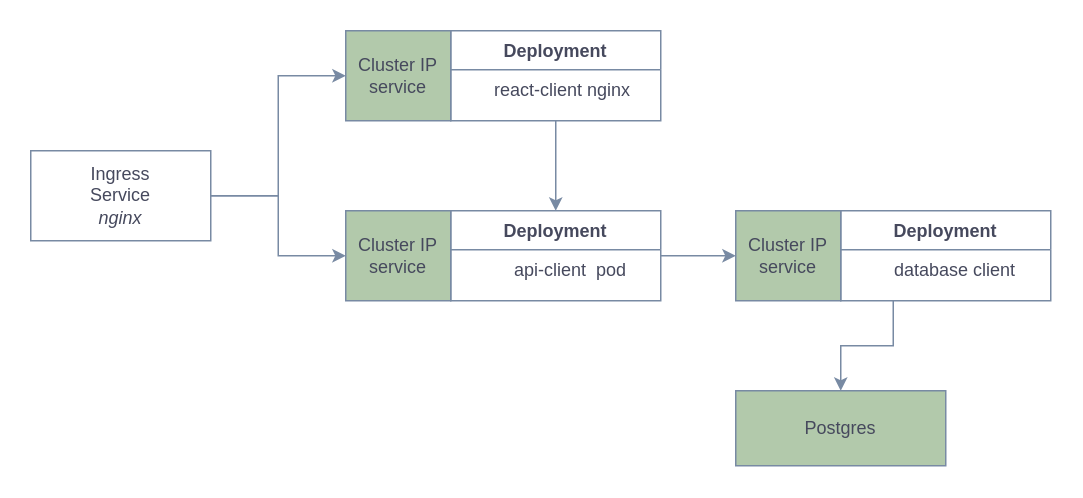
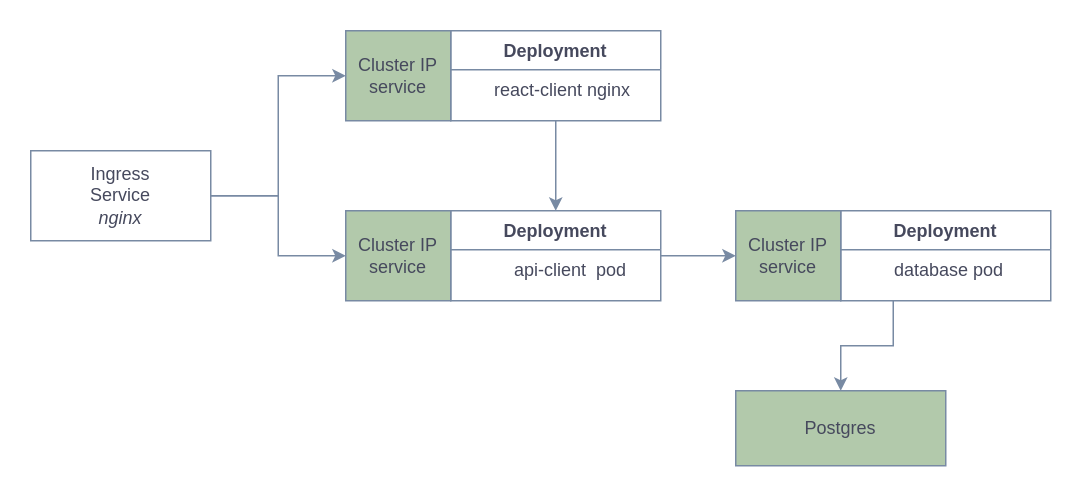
(918, 270) -> (907, 270)
